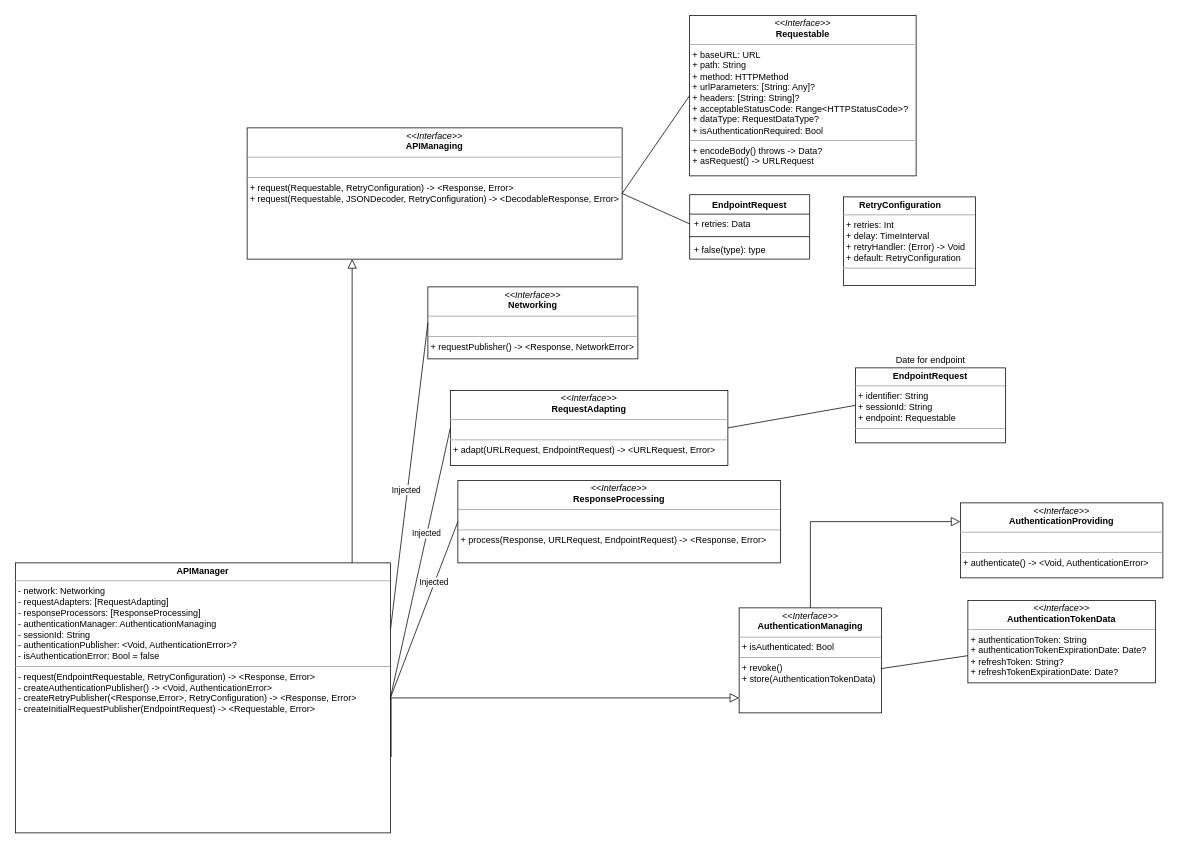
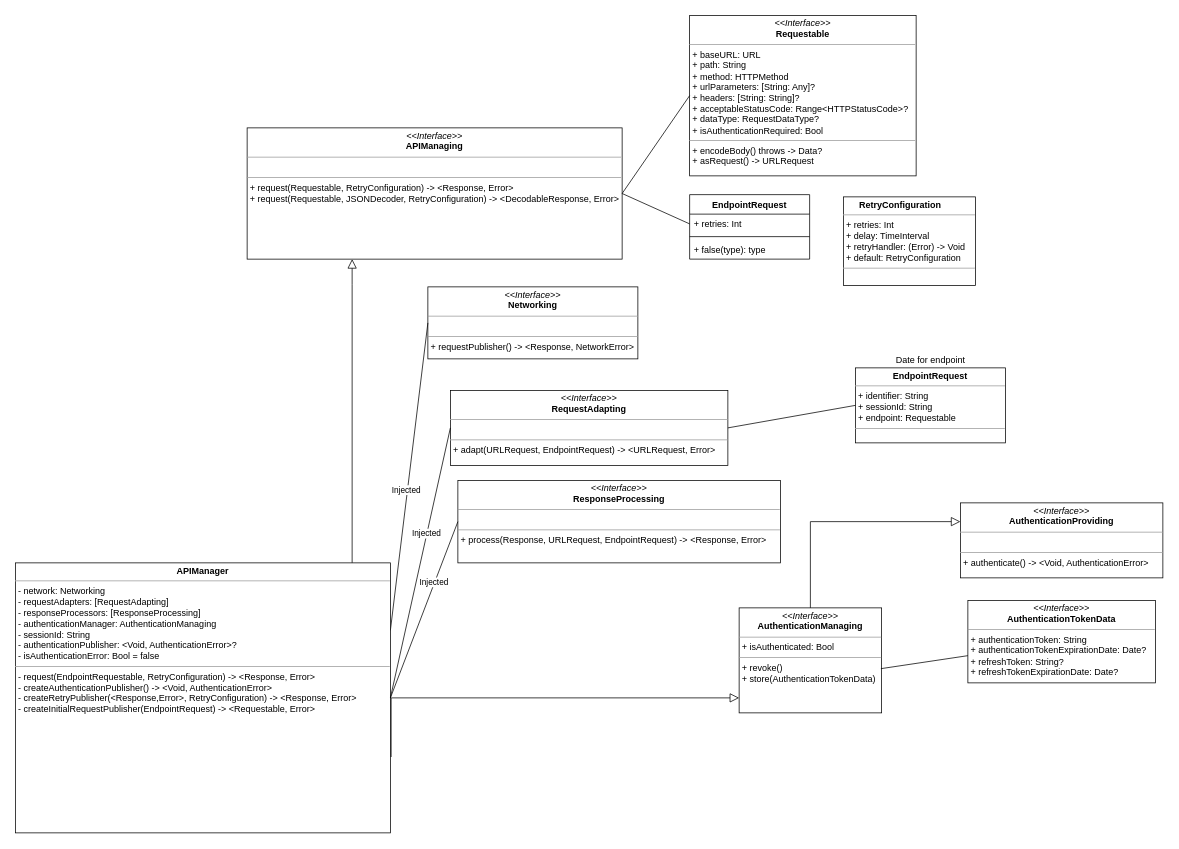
(727, 224) -> (724, 224)
